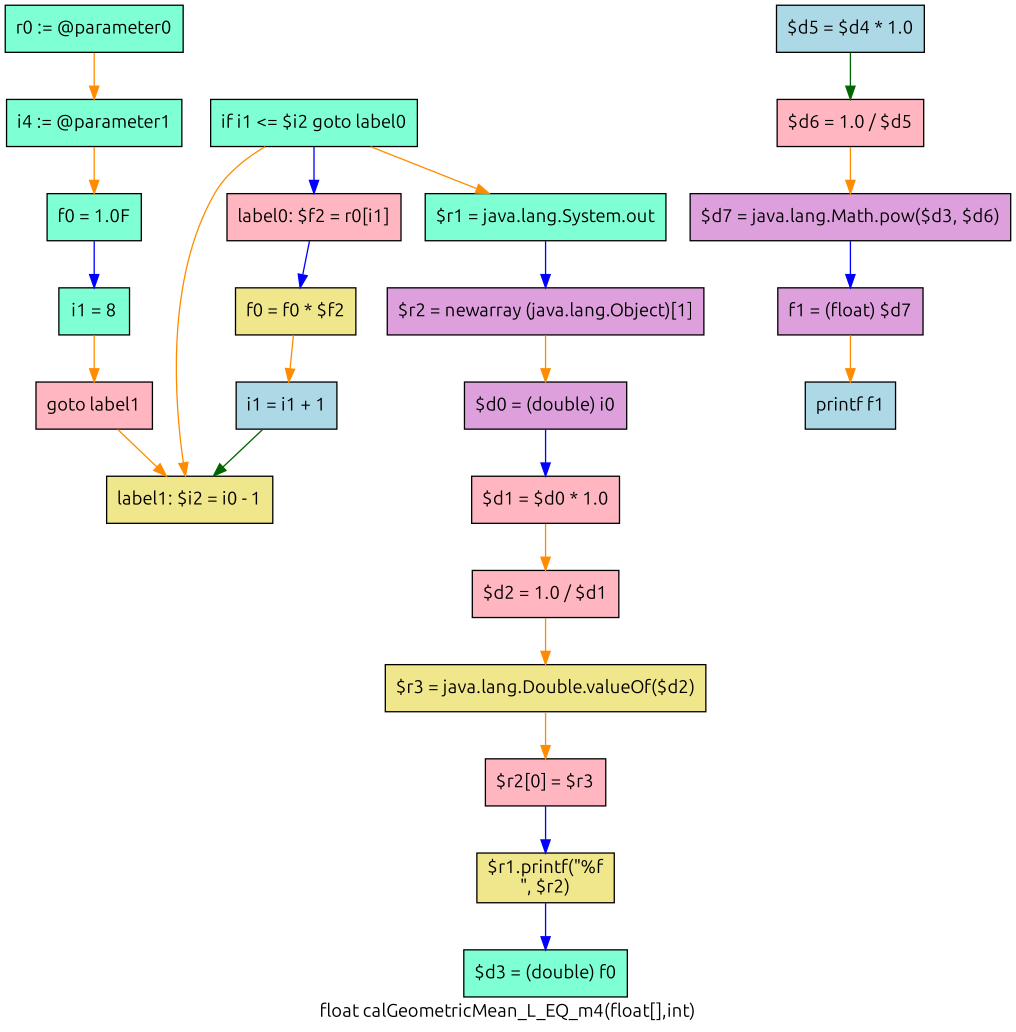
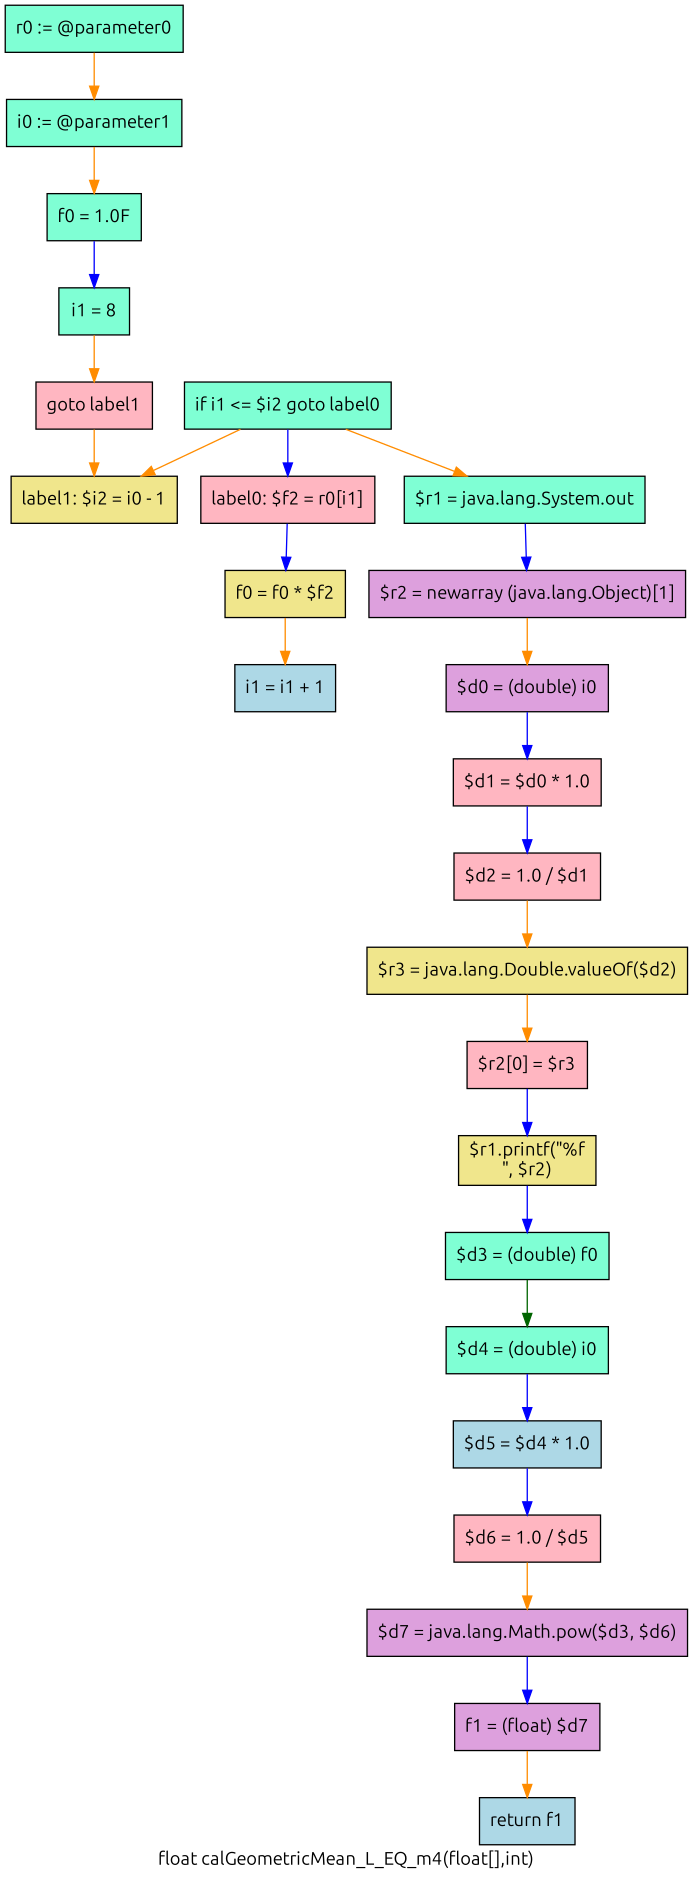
(850, 69) -> (527, 1485)
(94, 123) -> (94, 123)
(850, 406) -> (527, 1821)
(243, 448) -> none
(546, 540) -> (527, 823)
none -> (527, 1350)
